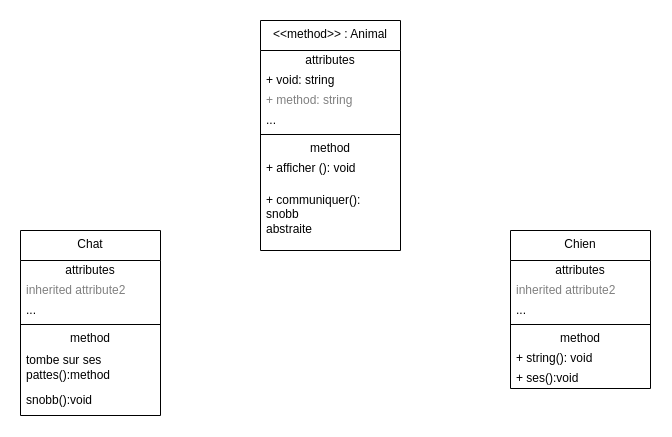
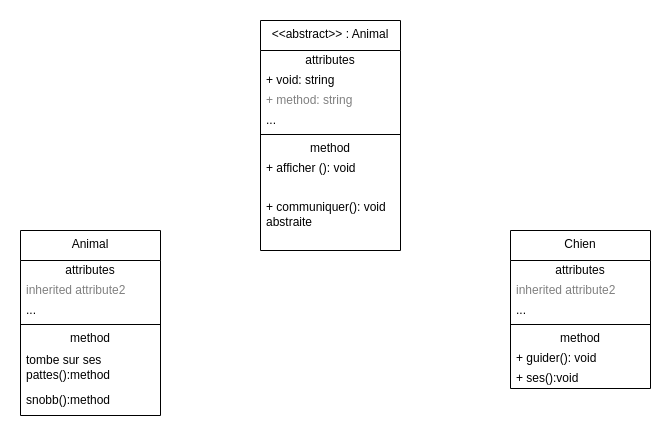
(331, 35) -> (331, 35)
(332, 215) -> (329, 215)
(91, 245) -> (91, 245)
(562, 359) -> (562, 359)
(64, 401) -> (72, 401)
